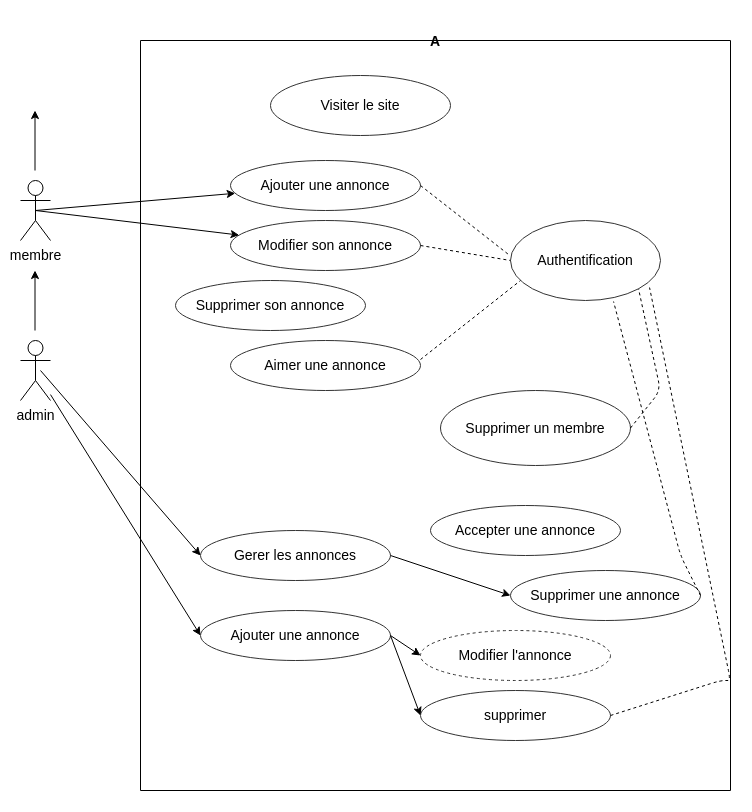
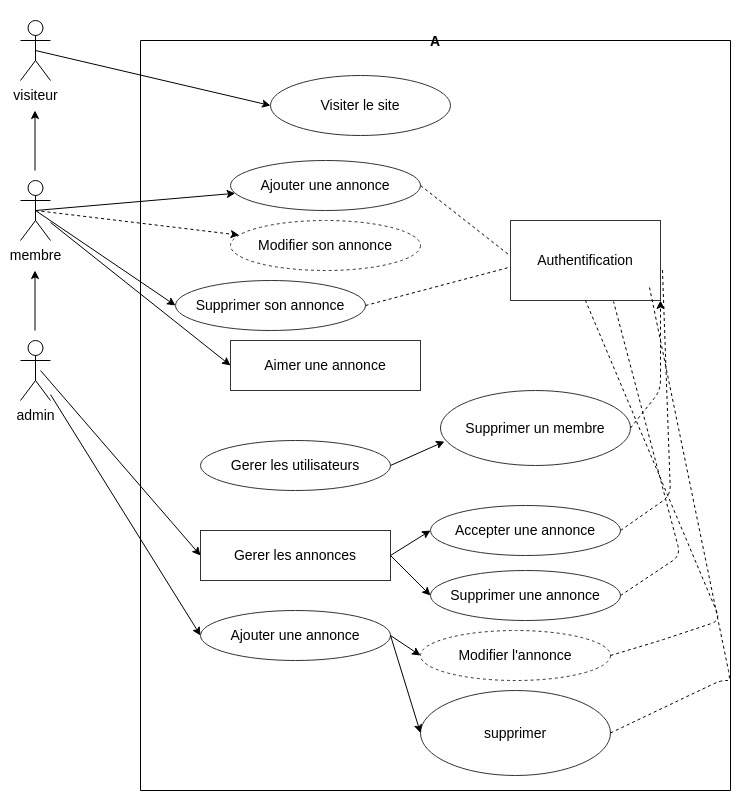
none -> (36, 51)
none -> (151, 78)
(138, 223) -> (138, 223)
(326, 246) -> (326, 246)
(465, 253) -> none
none -> (104, 257)
(586, 261) -> (586, 261)
none -> (437, 287)
none -> (138, 292)
(470, 320) -> none
(649, 338) -> (661, 320)
(326, 366) -> (326, 366)
none -> (620, 383)
none -> (415, 455)
none -> (669, 462)
none -> (296, 466)
none -> (409, 544)
(296, 556) -> (296, 556)
(606, 596) -> (526, 596)
(516, 716) -> (516, 733)
